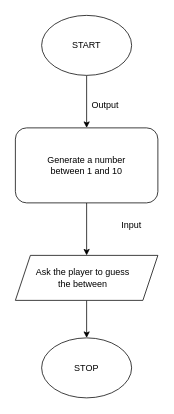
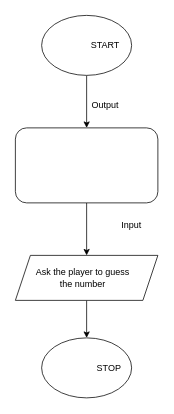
(87, 45) -> (105, 45)
(87, 165) -> none
(83, 278) -> (83, 278)
(87, 368) -> (109, 368)
